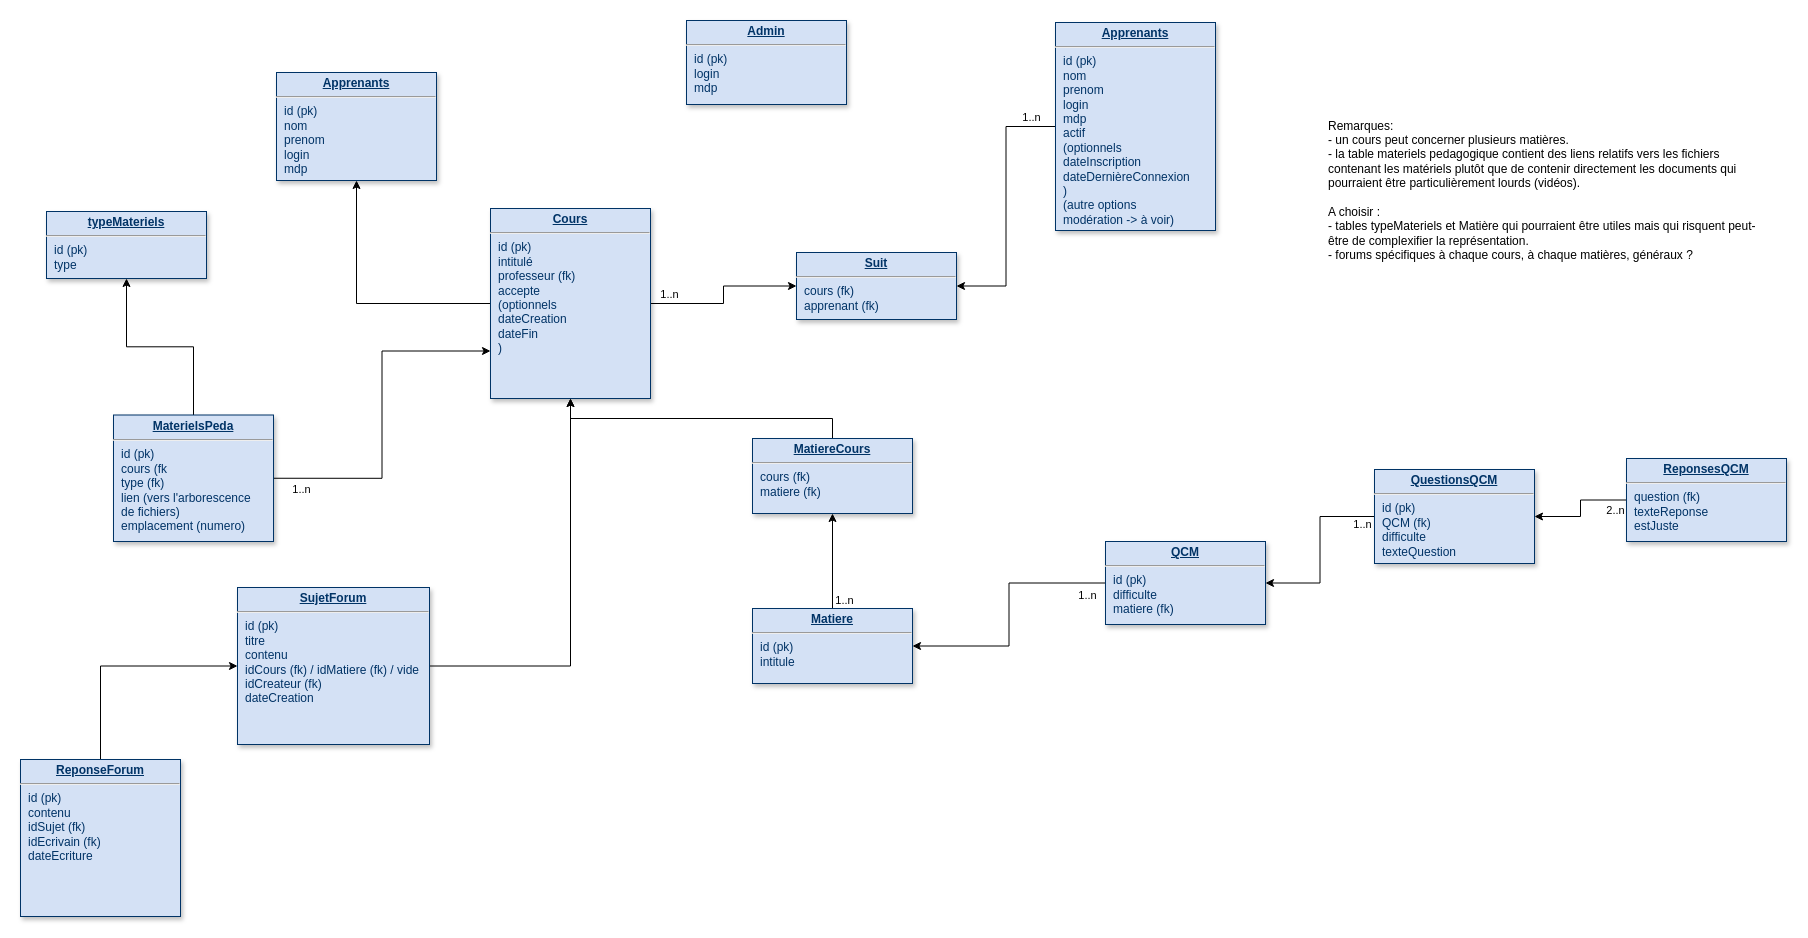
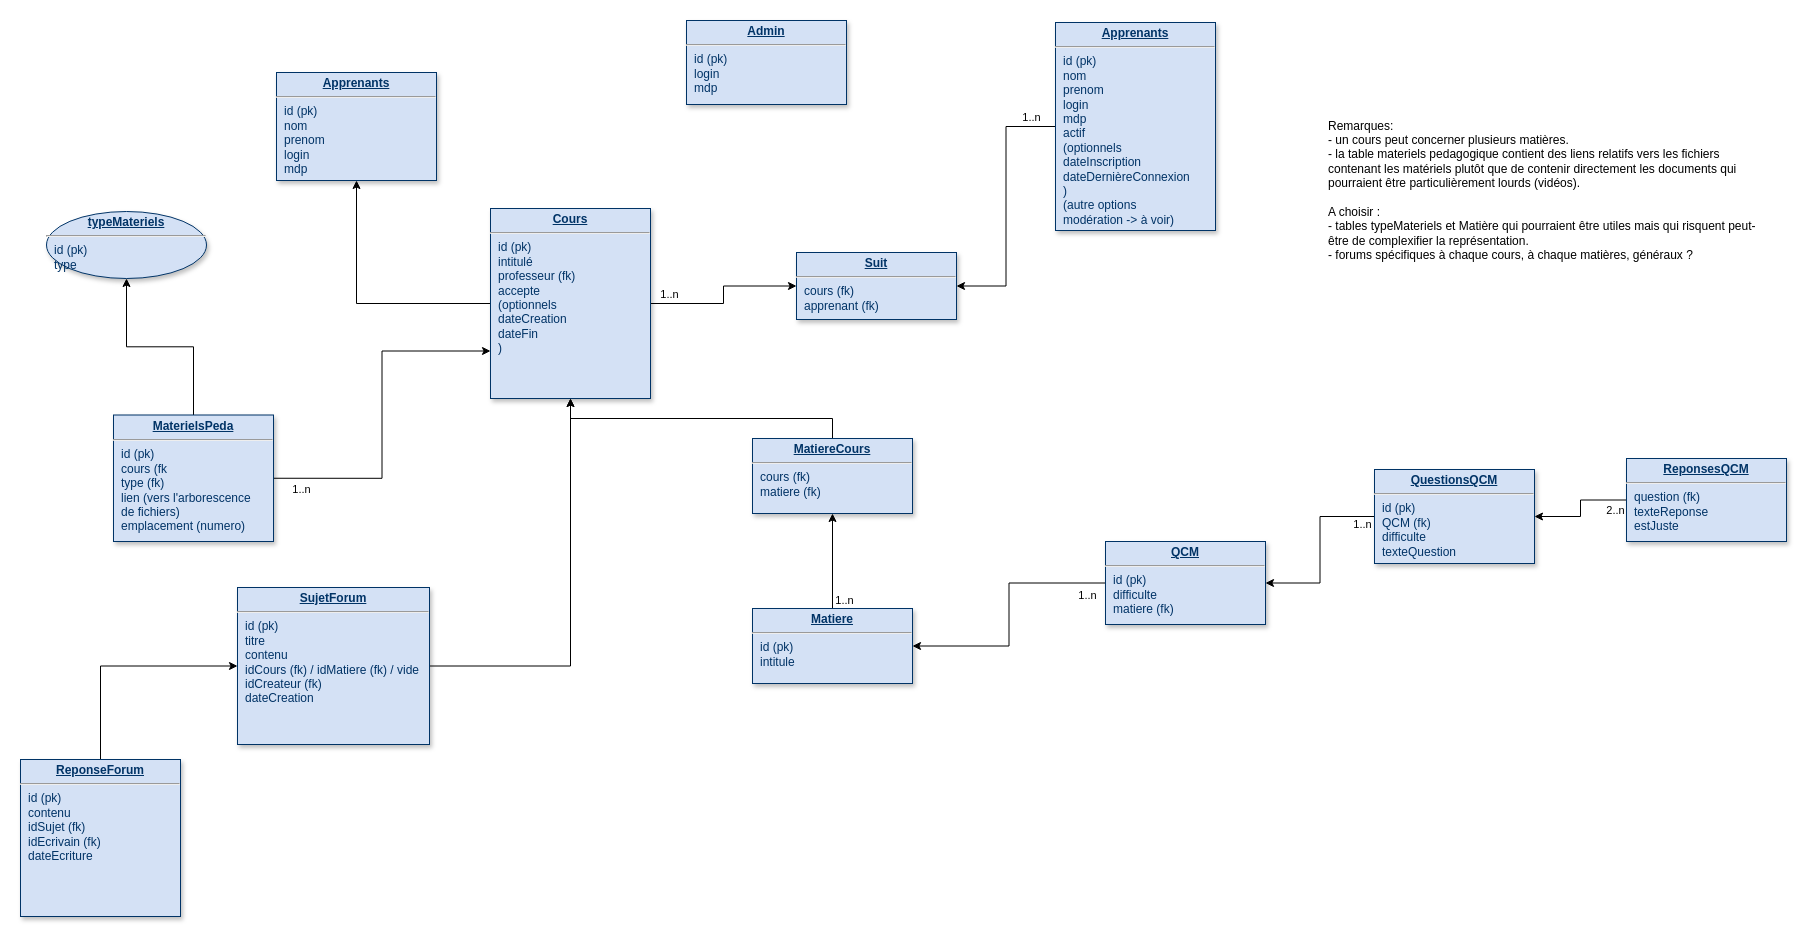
(127, 245) -> (127, 245)
